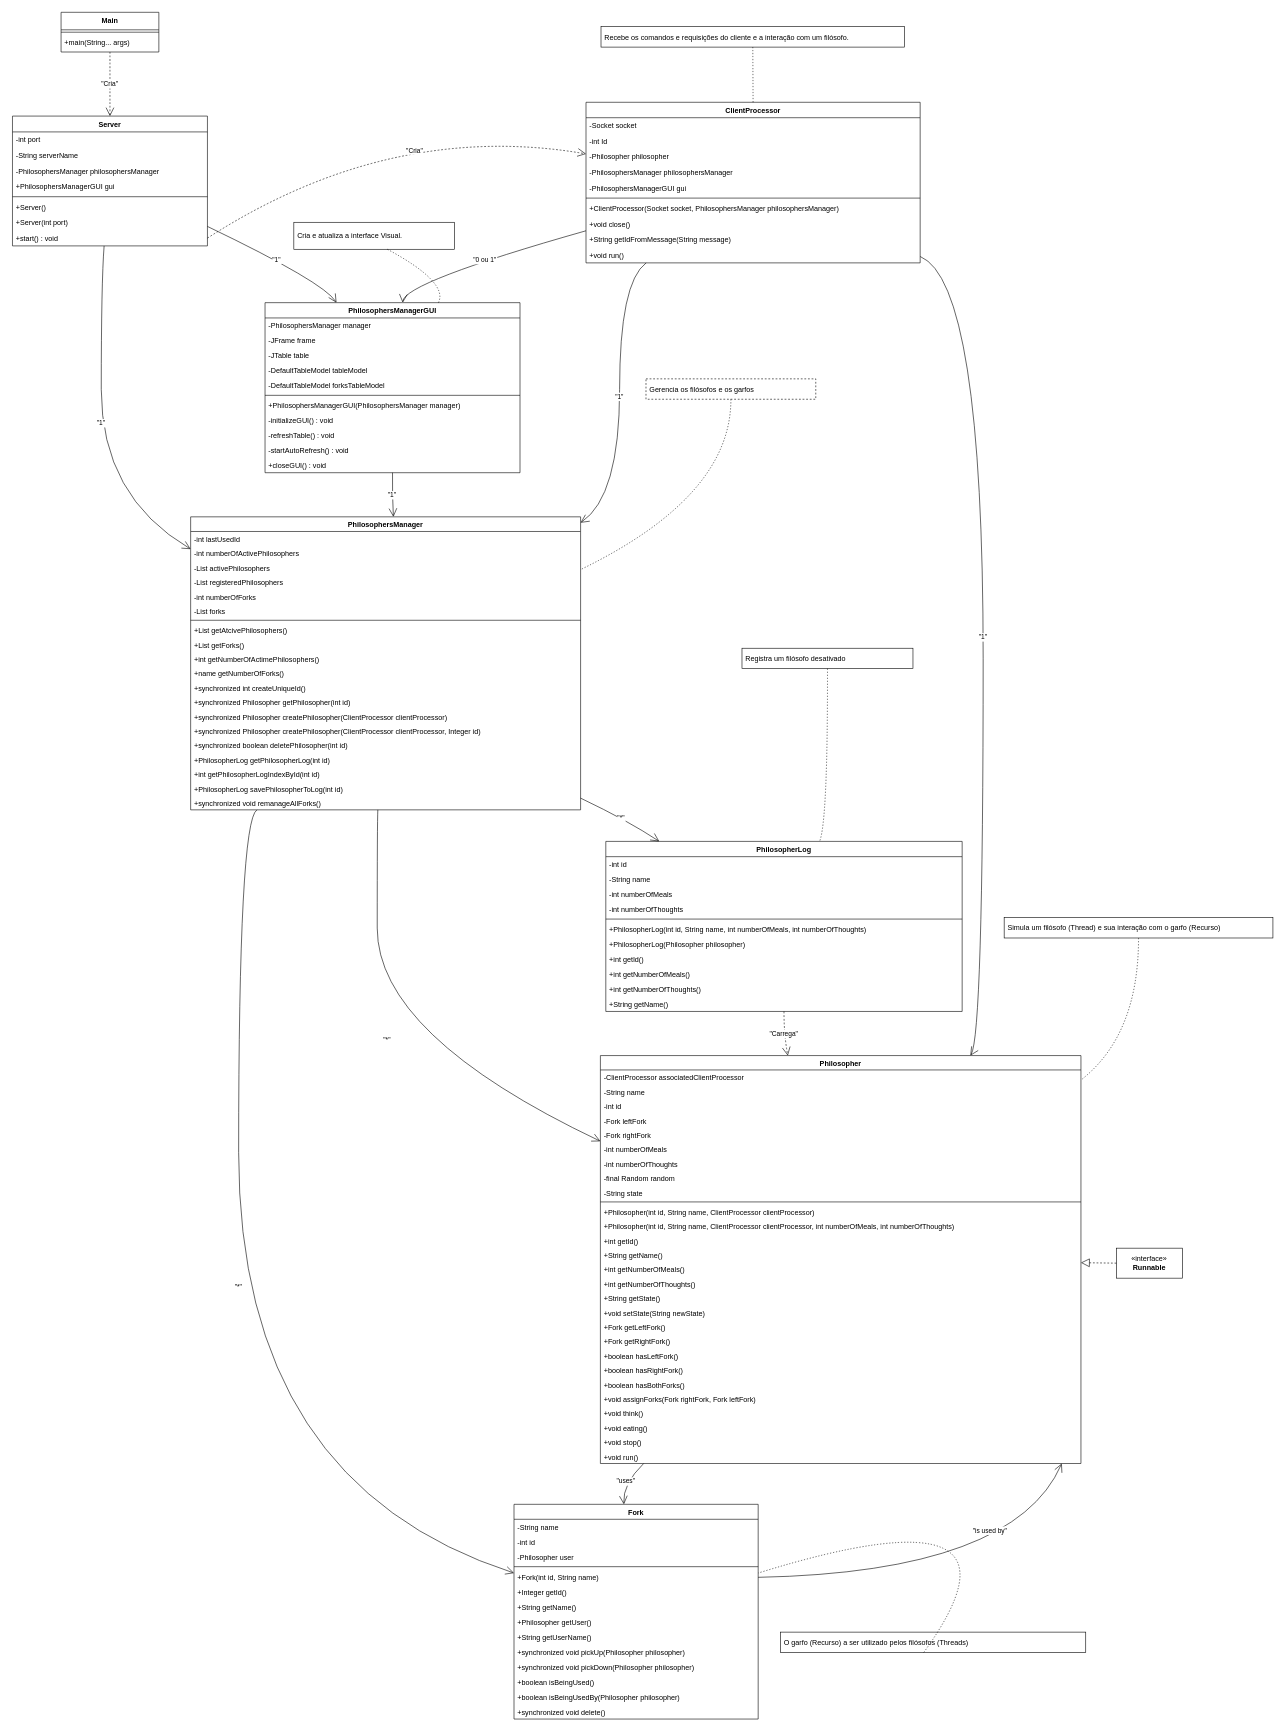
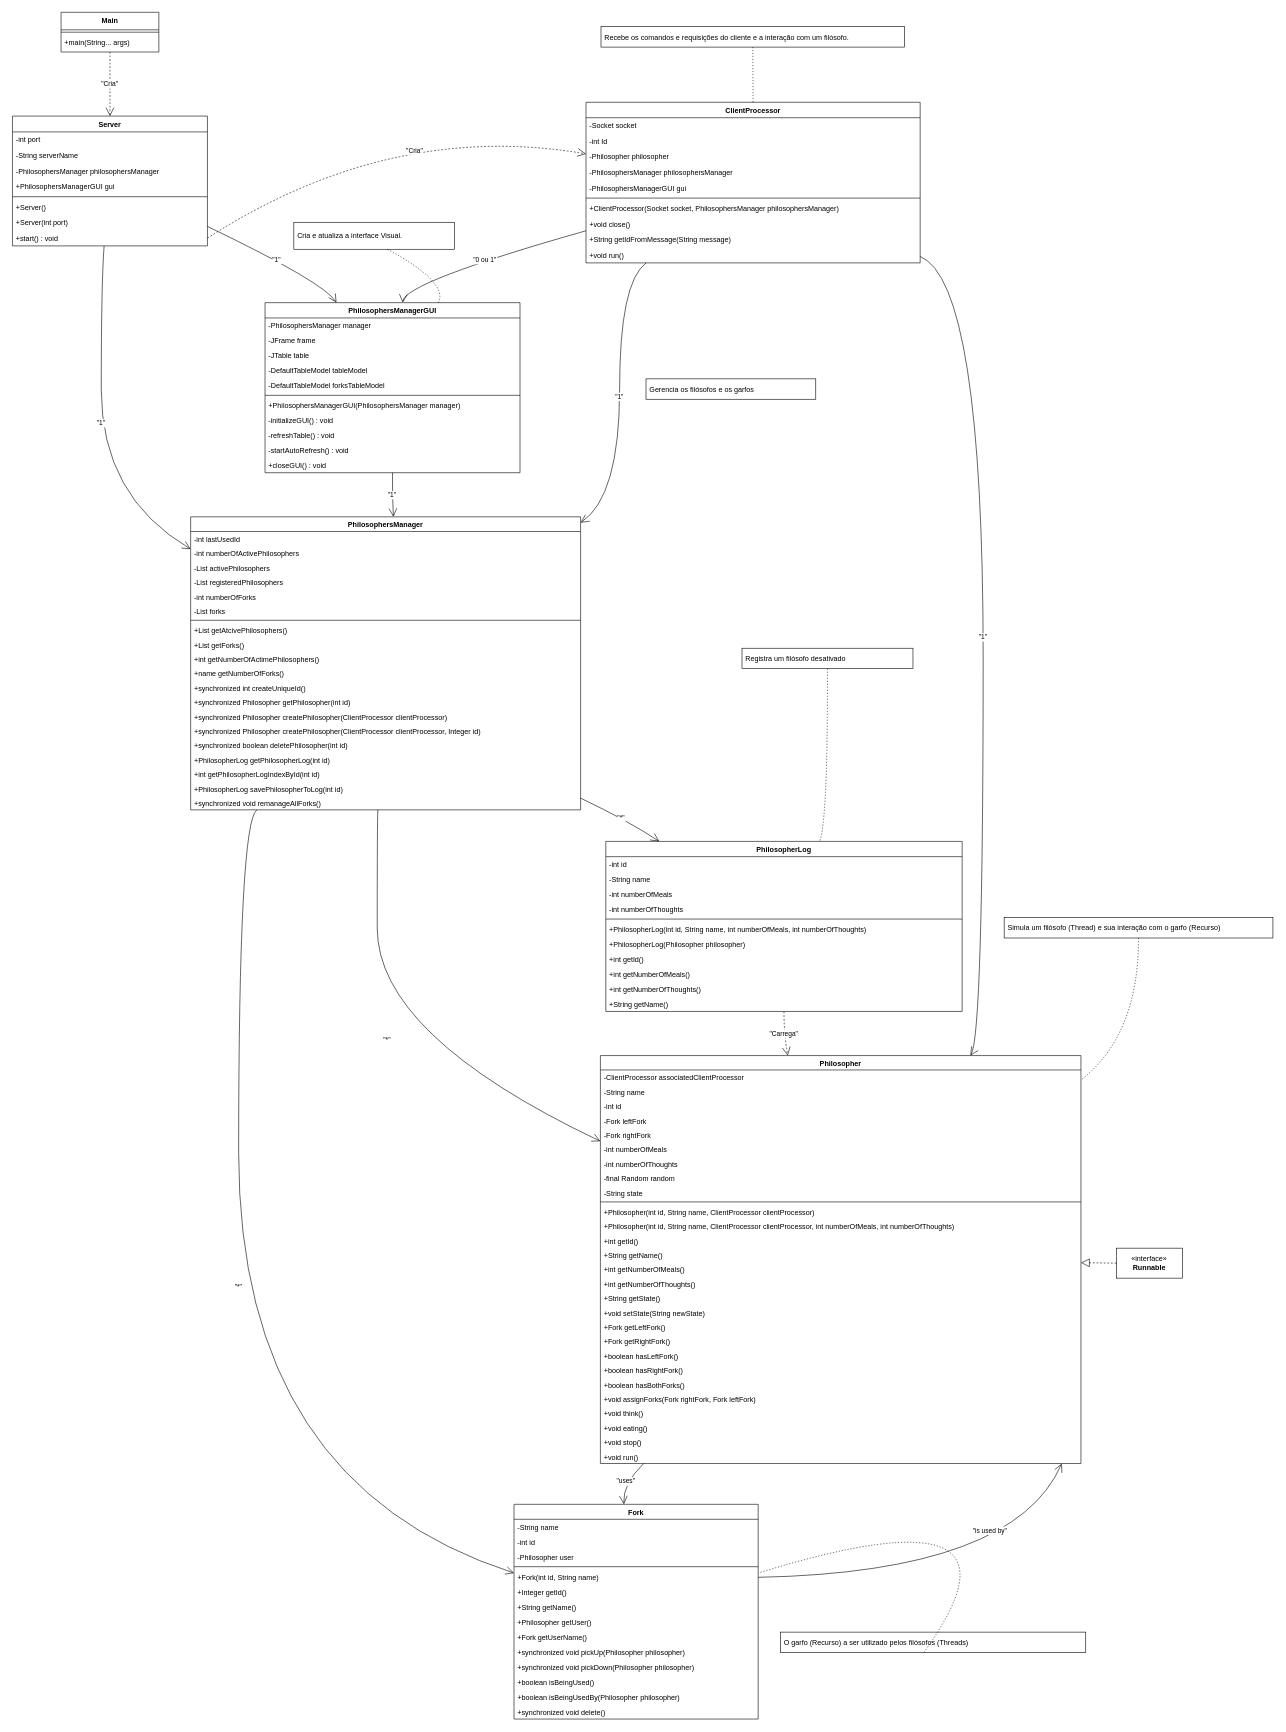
(731, 389) -> (731, 389)
(633, 540) -> none
(558, 1637) -> (555, 1637)
